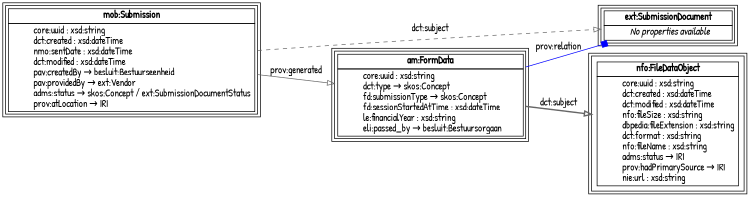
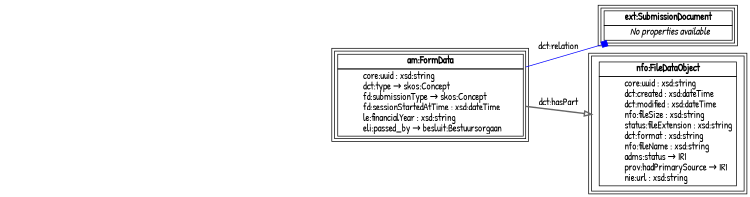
(559, 47) -> (559, 47)
(132, 60) -> none
(559, 103) -> (559, 103)
(668, 126) -> (668, 126)
